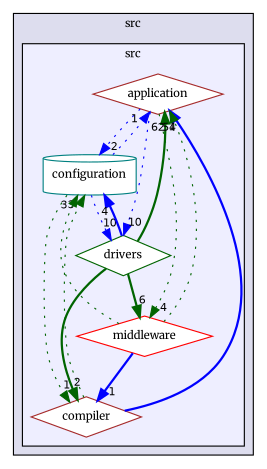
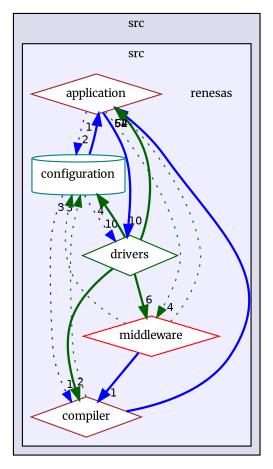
none -> (212, 94)
(128, 138) -> (94, 140)
(142, 169) -> (128, 166)
(116, 220) -> (115, 221)
(44, 293) -> (51, 294)
